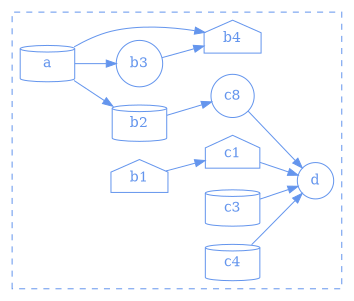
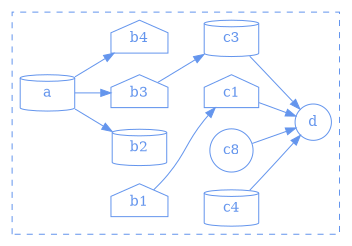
(178, 53) -> (177, 71)
(139, 64) -> (139, 93)
(184, 110) -> none
